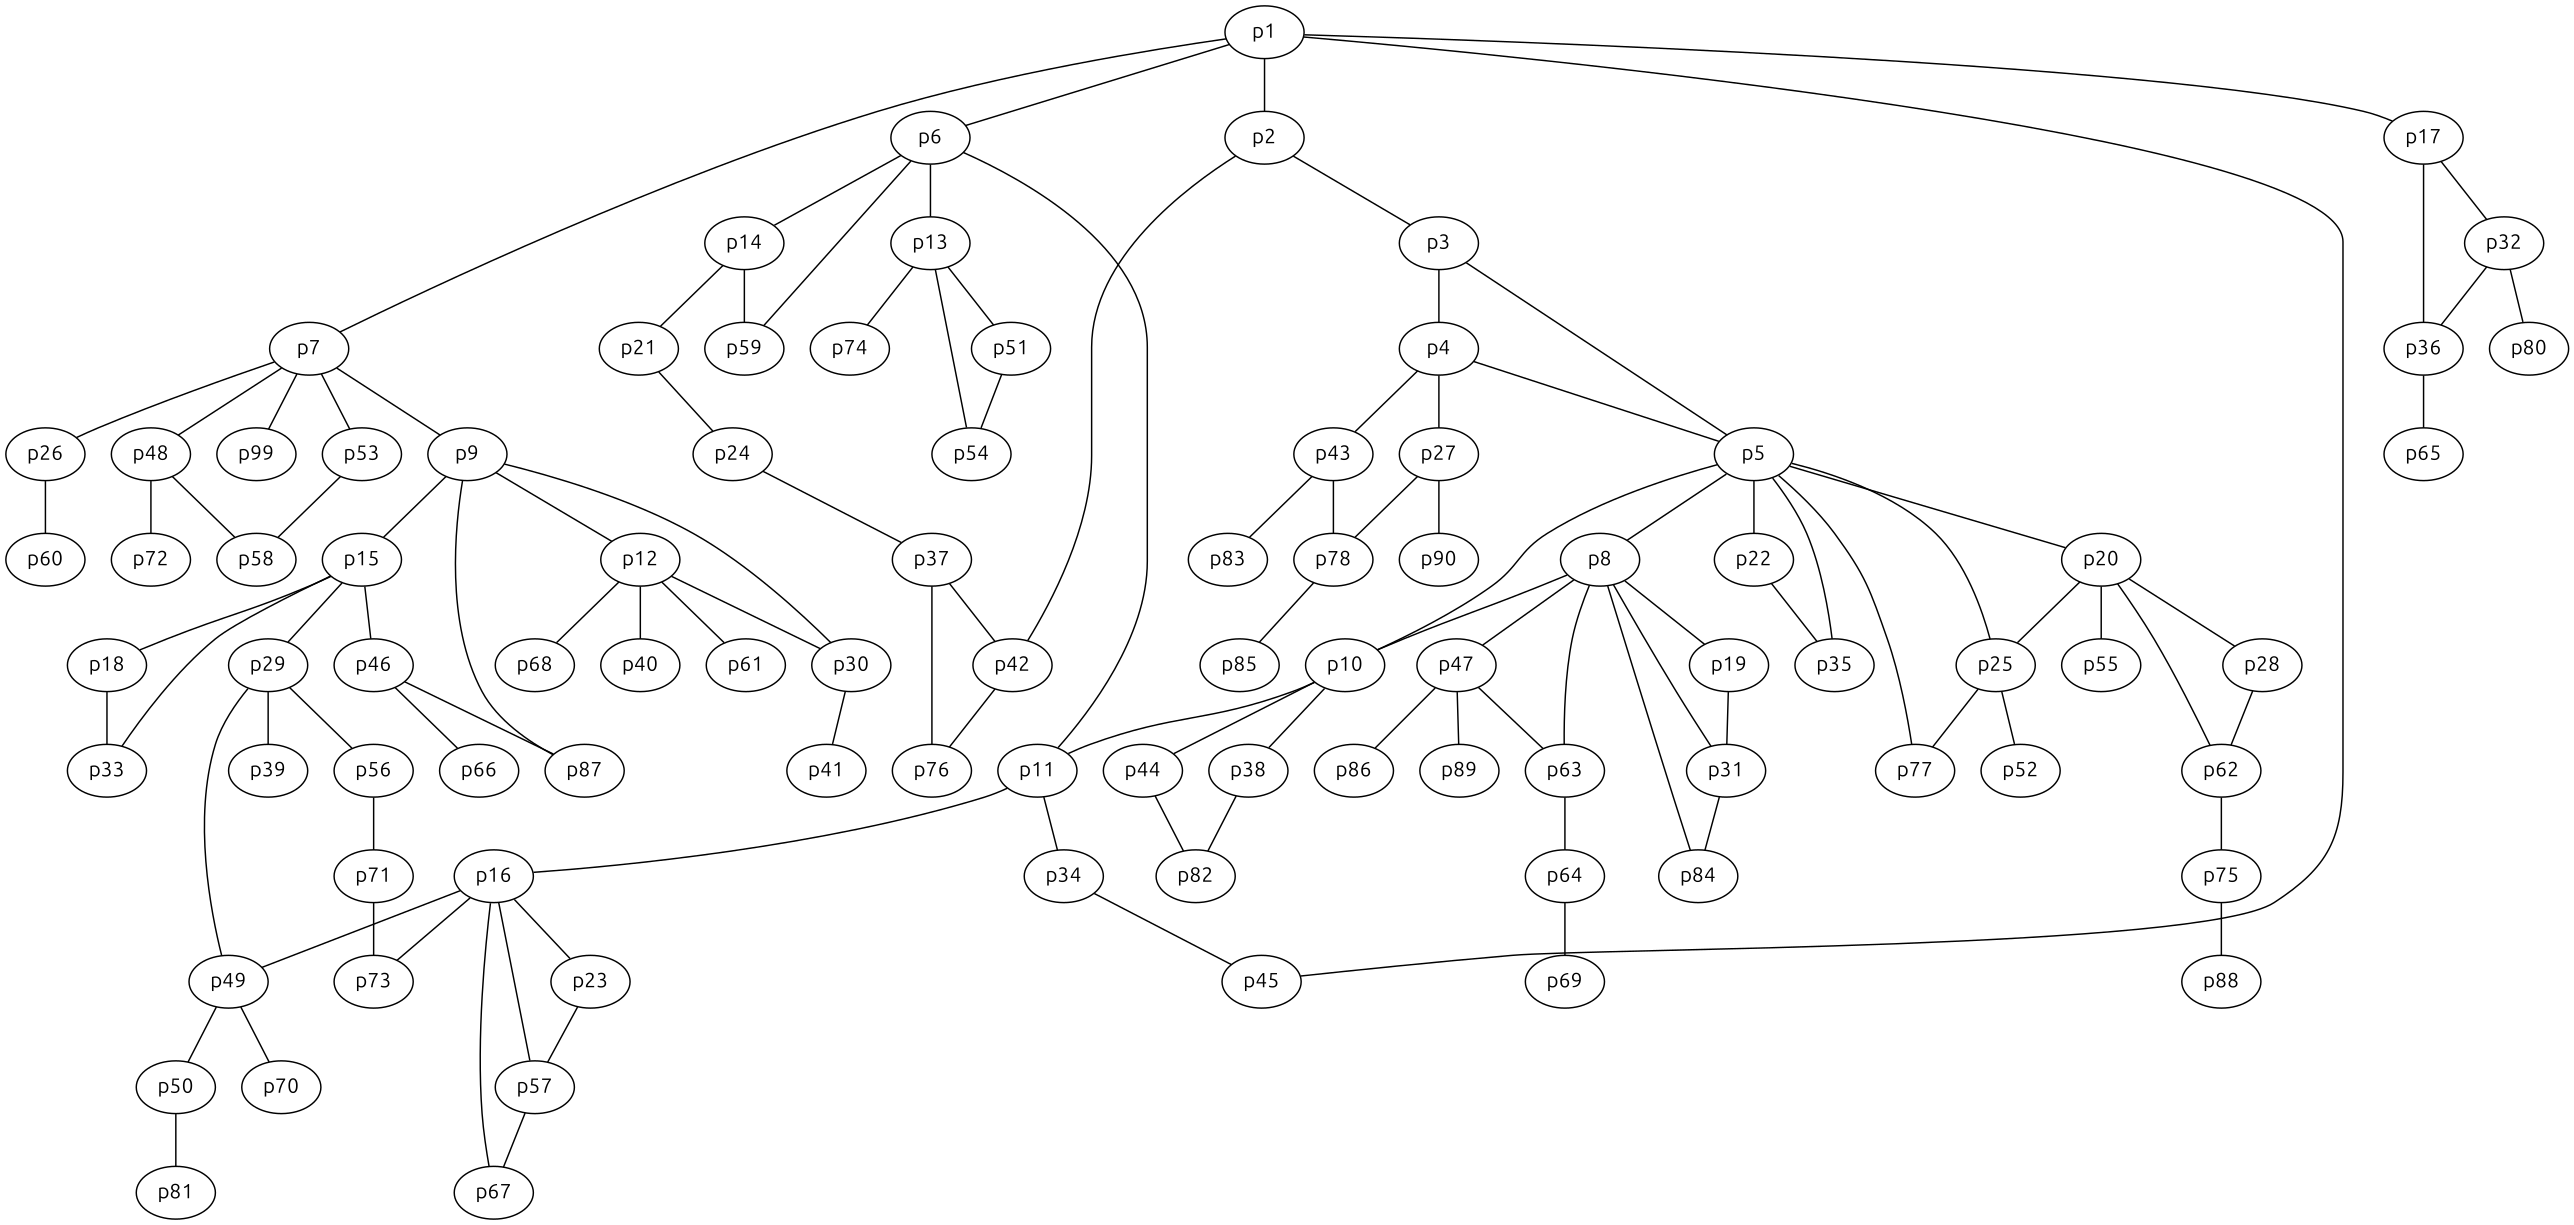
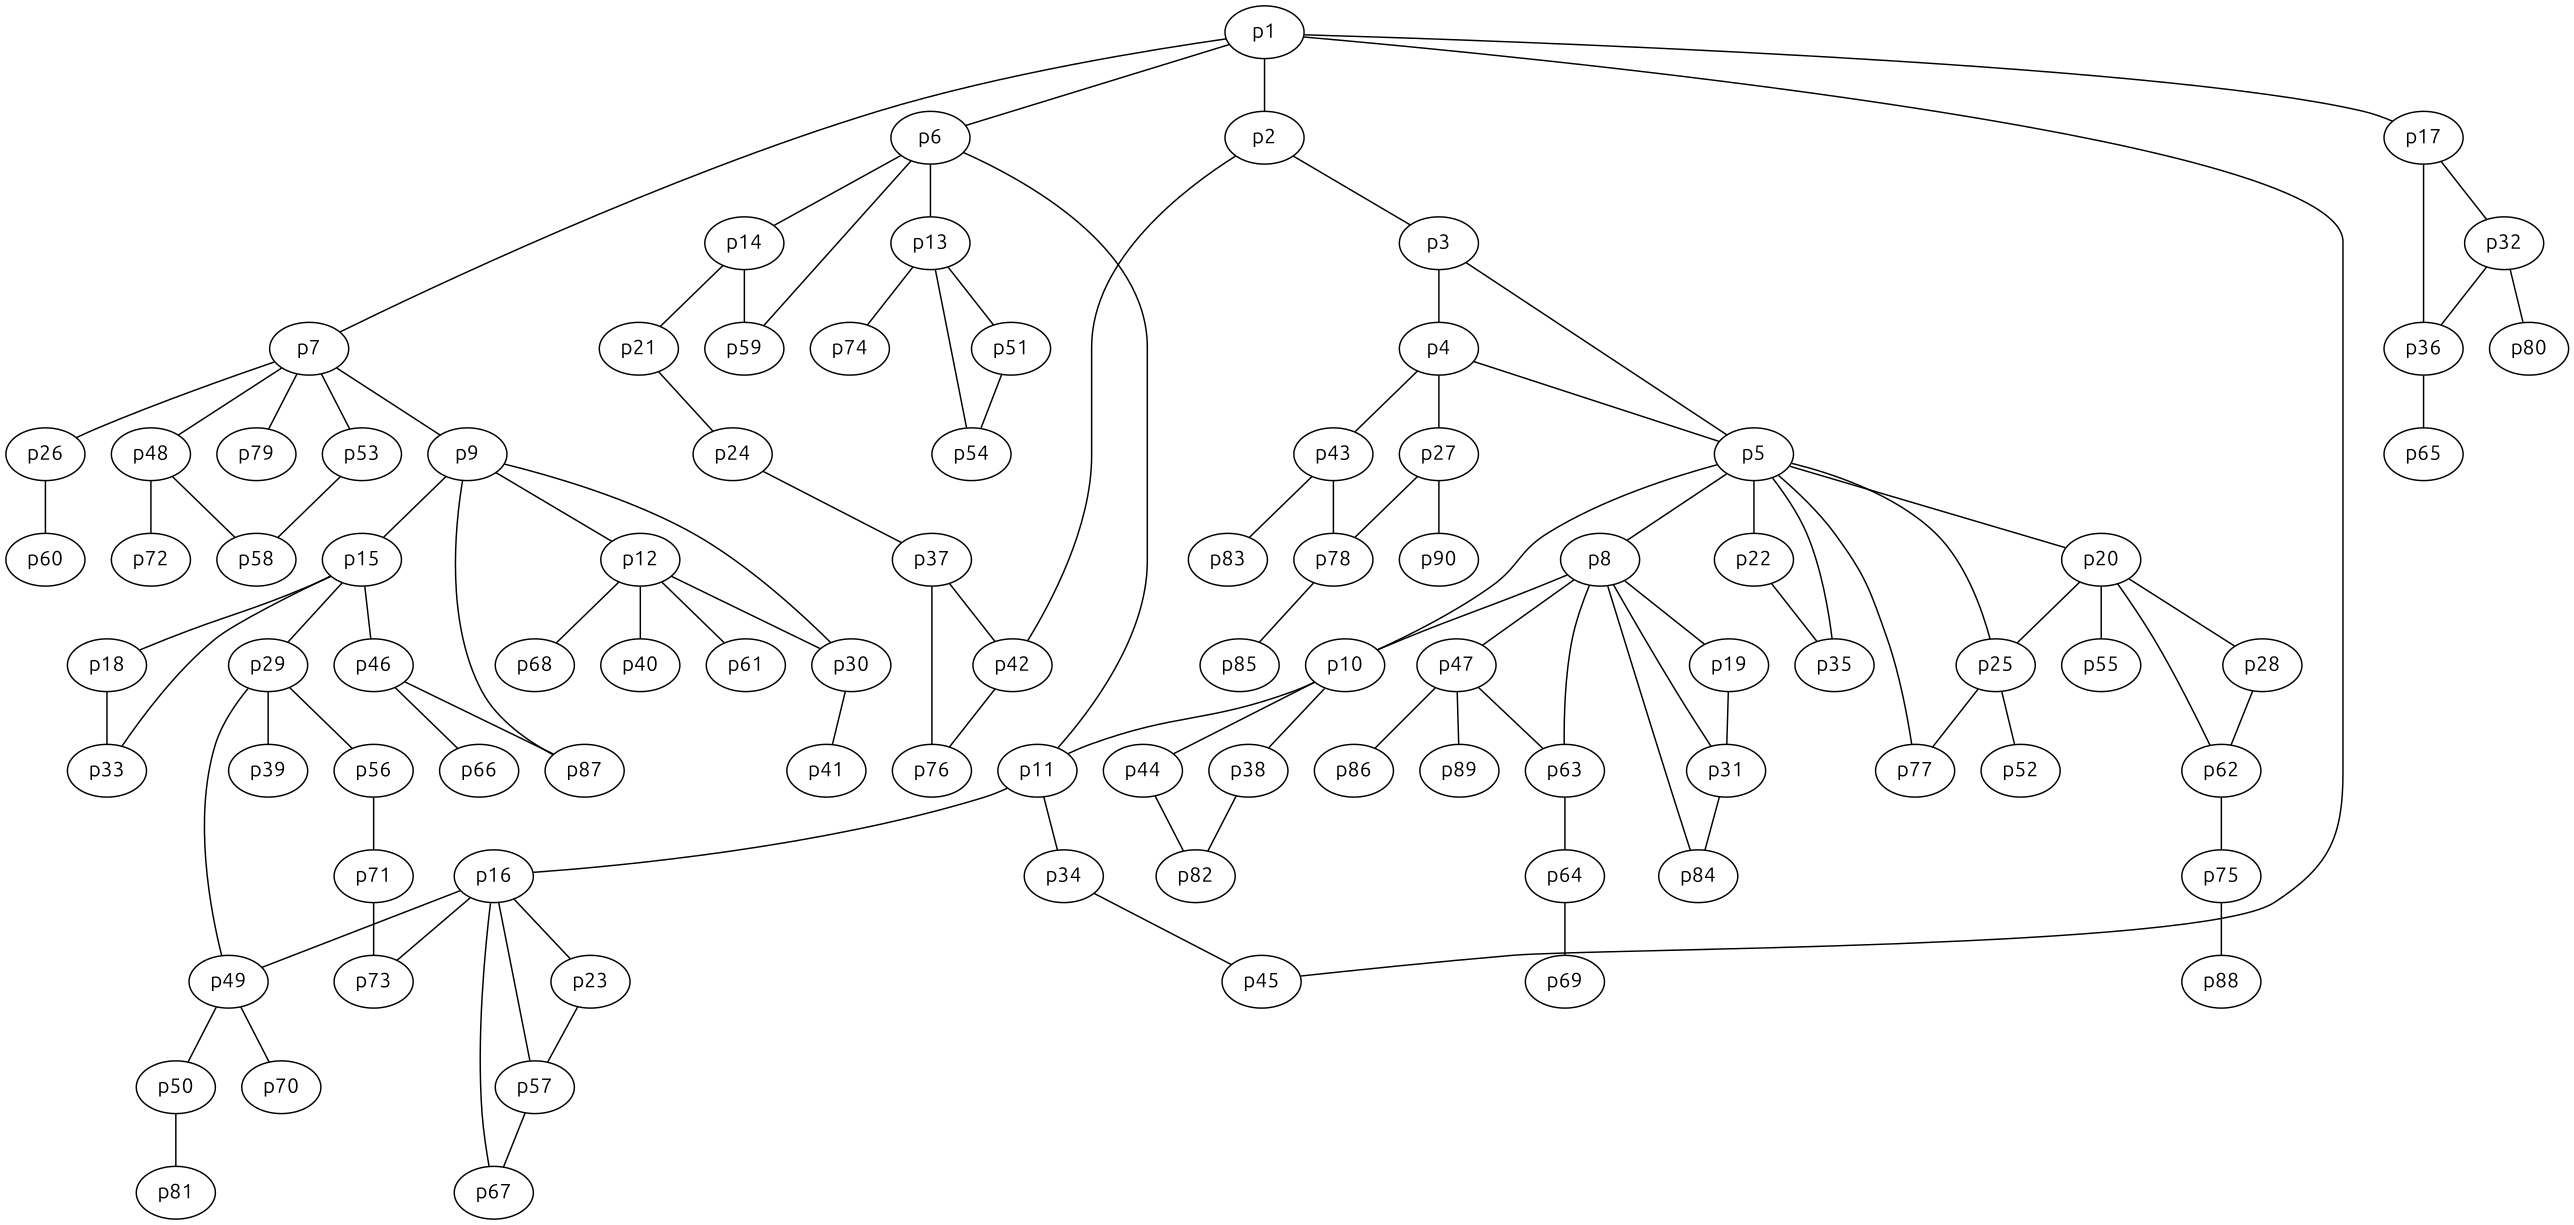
(256, 454) -> (256, 454)
